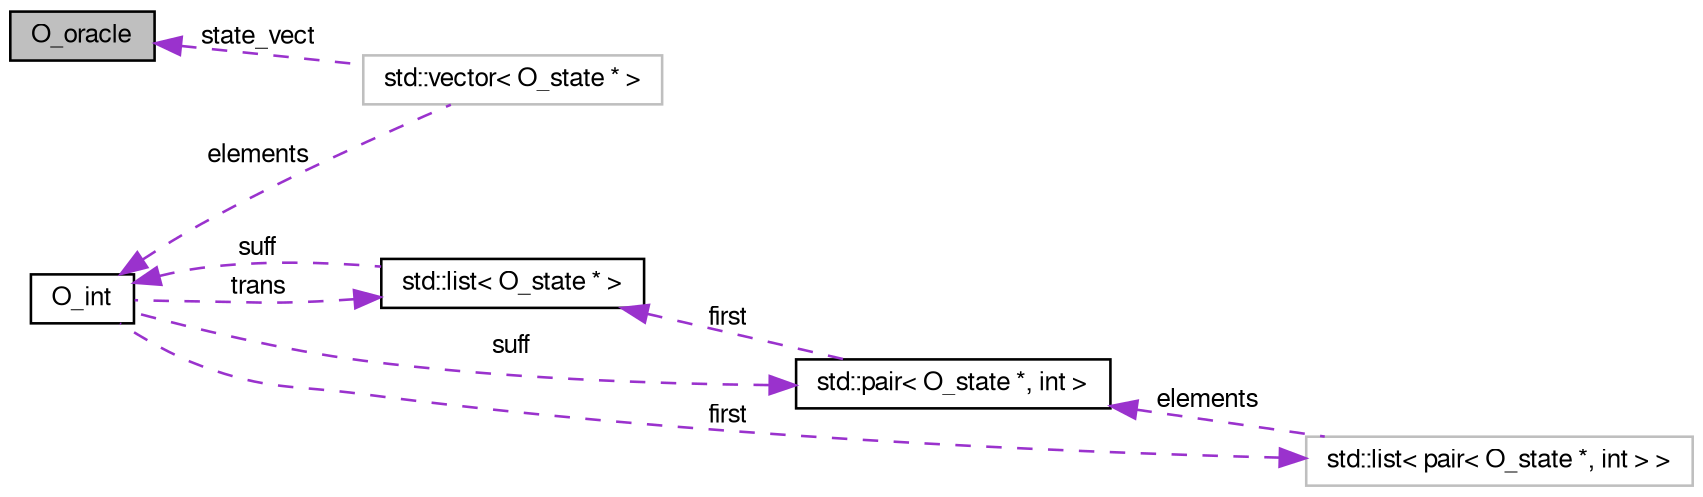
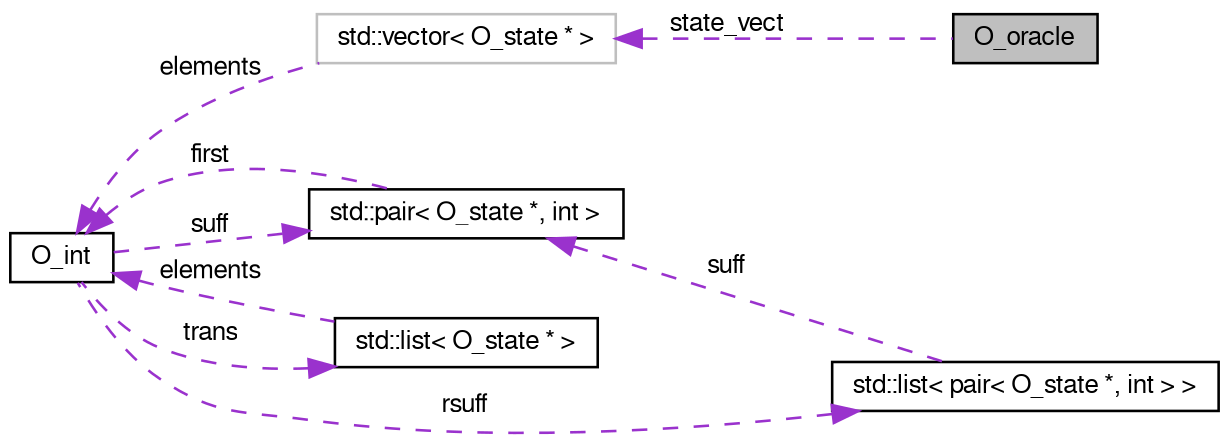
(272, 55) -> (797, 39)
(259, 249) -> (211, 272)
(746, 337) -> (244, 169)
(1208, 401) -> (728, 267)
(729, 416) -> (466, 406)
(1499, 461) -> (1025, 386)
